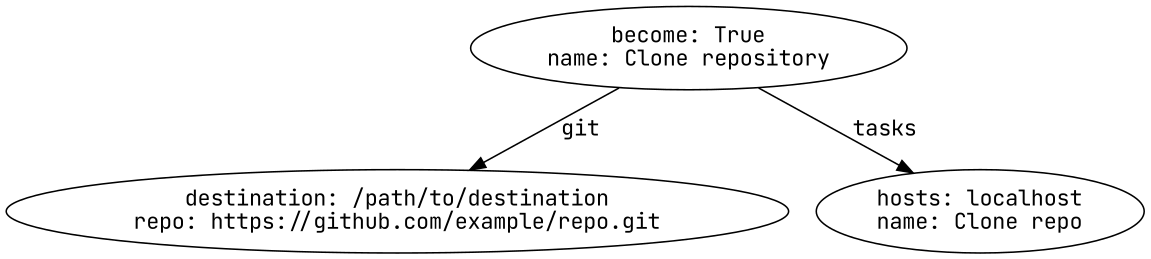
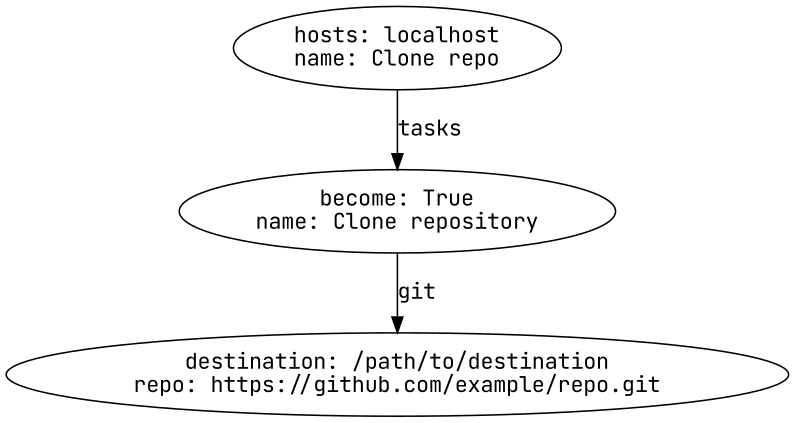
(829, 127) -> (397, 122)
